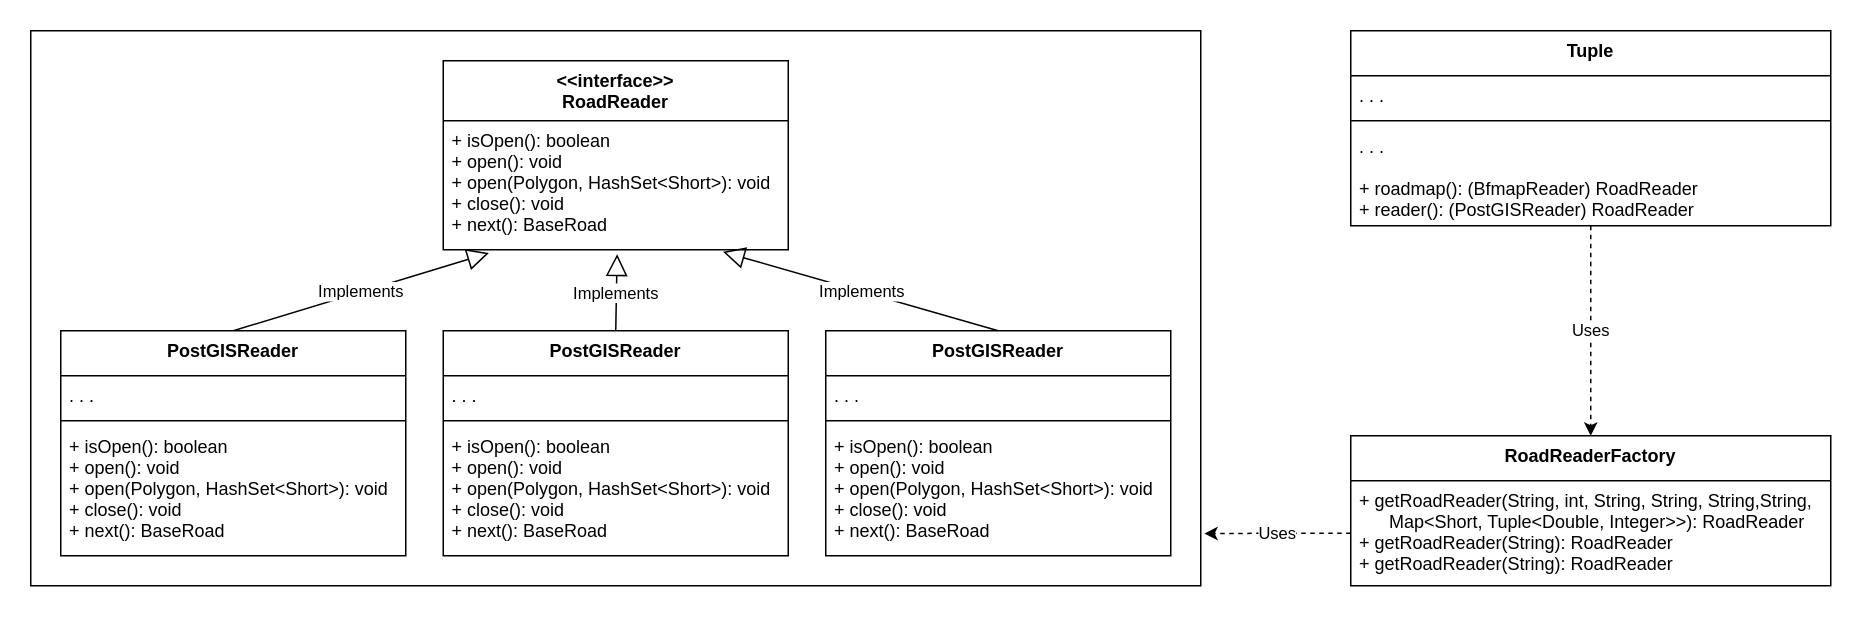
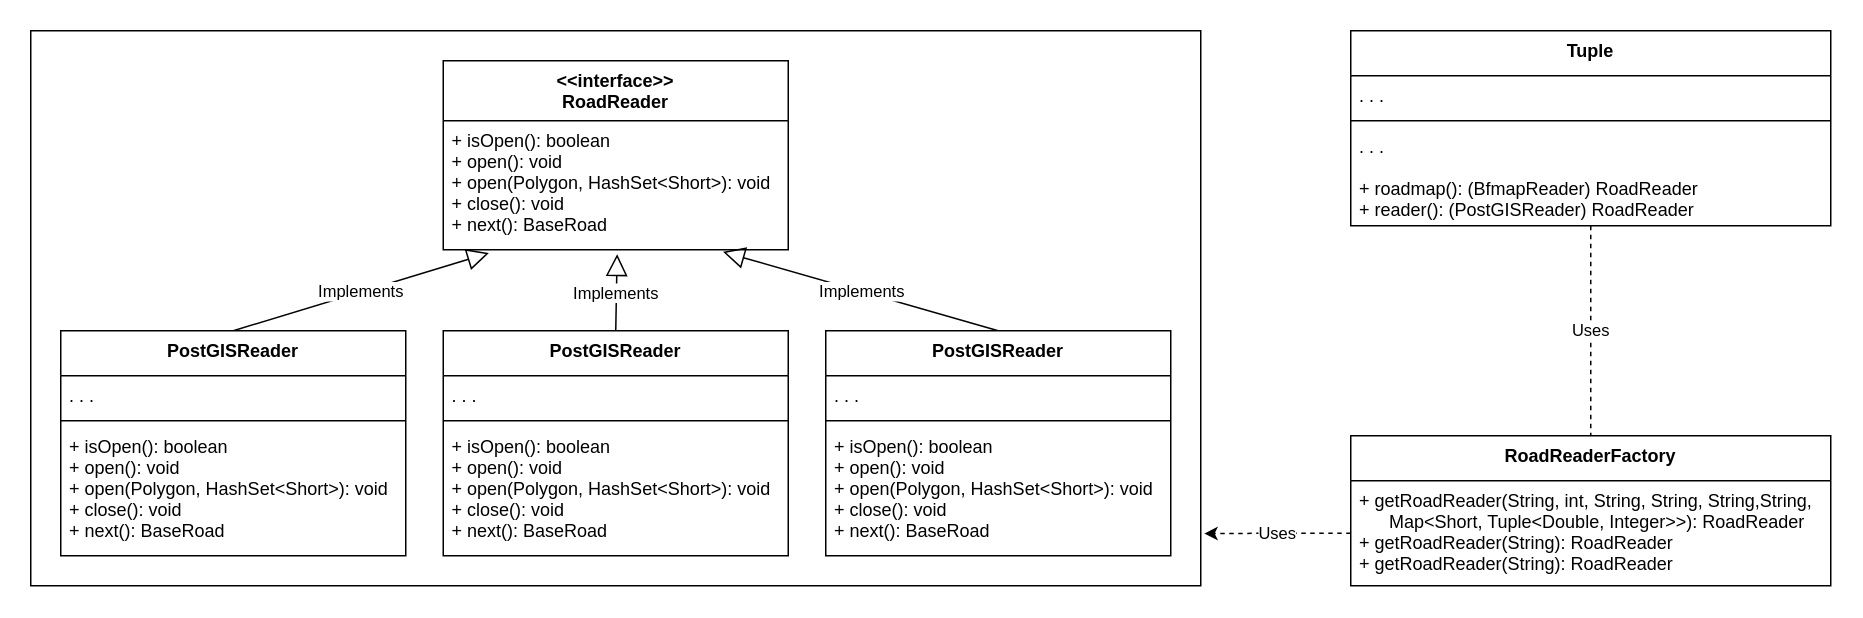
(1591, 424) -> (1591, 428)
